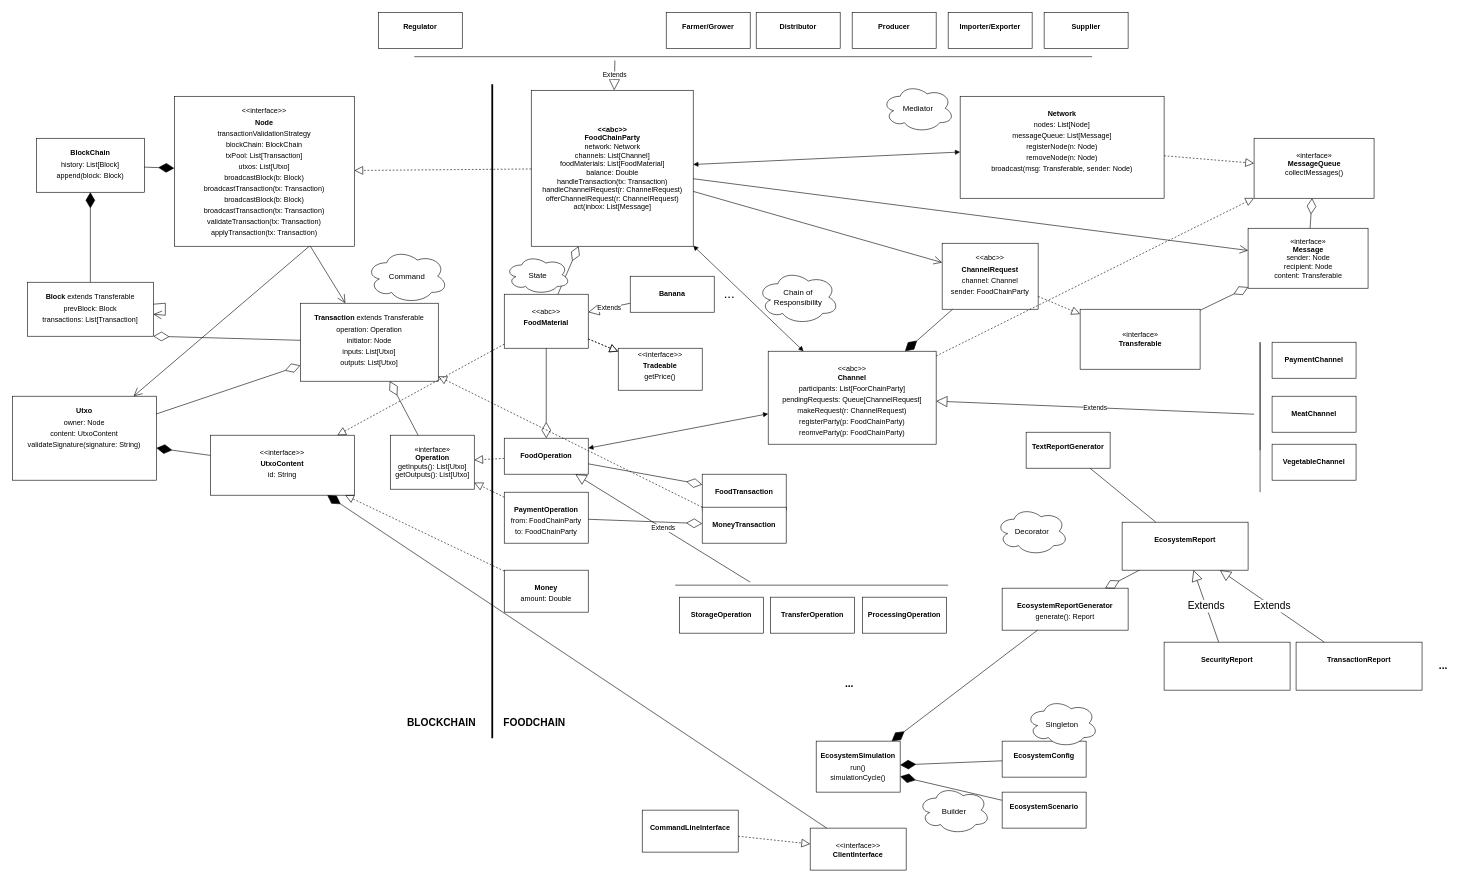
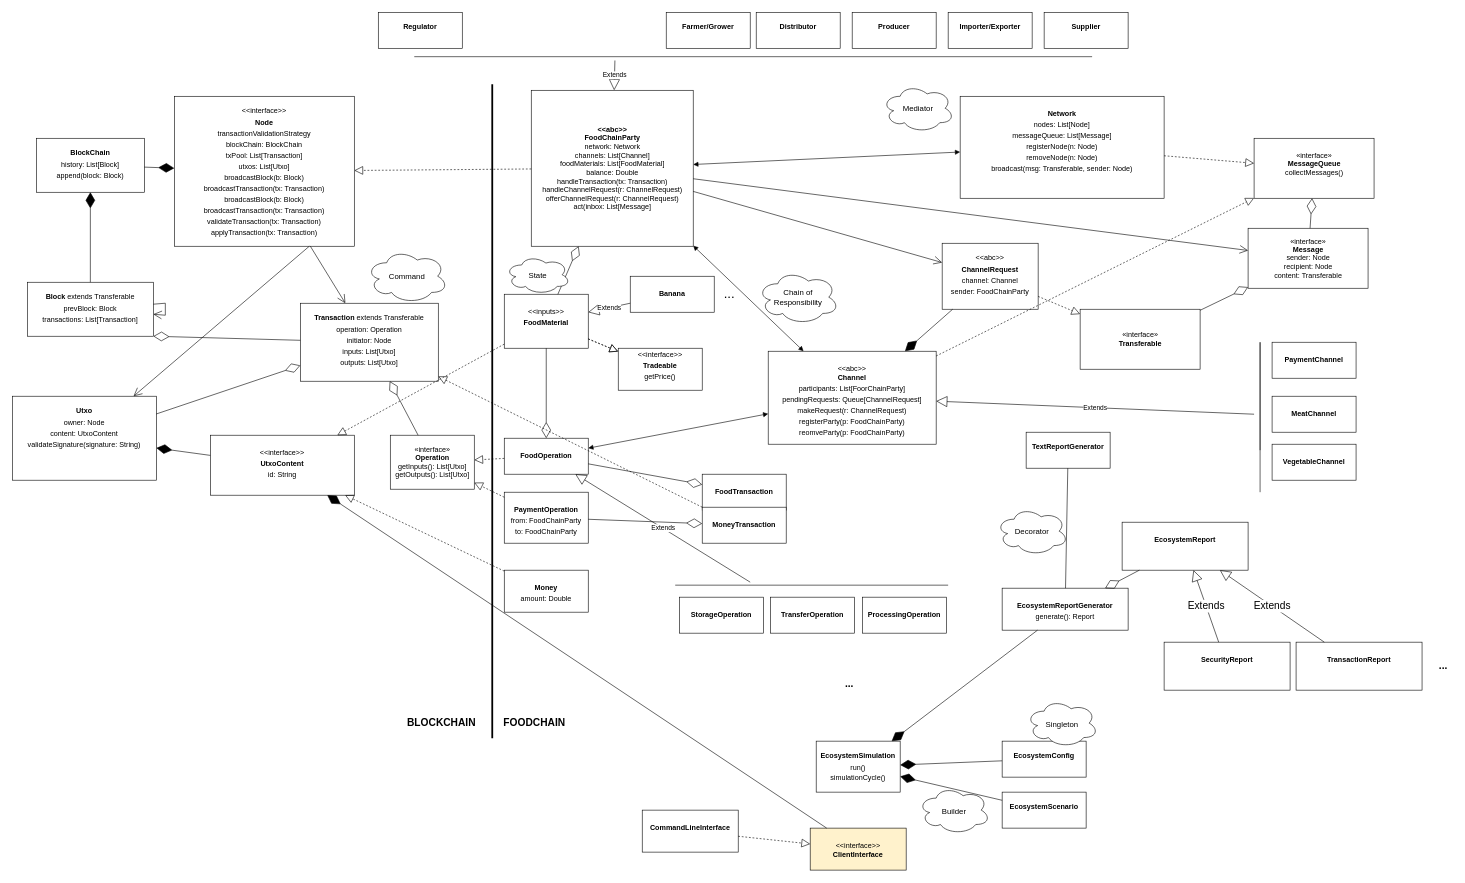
(527, 303) -> (527, 303)
(1123, 495) -> (1067, 528)
(858, 849) -> (858, 849)
